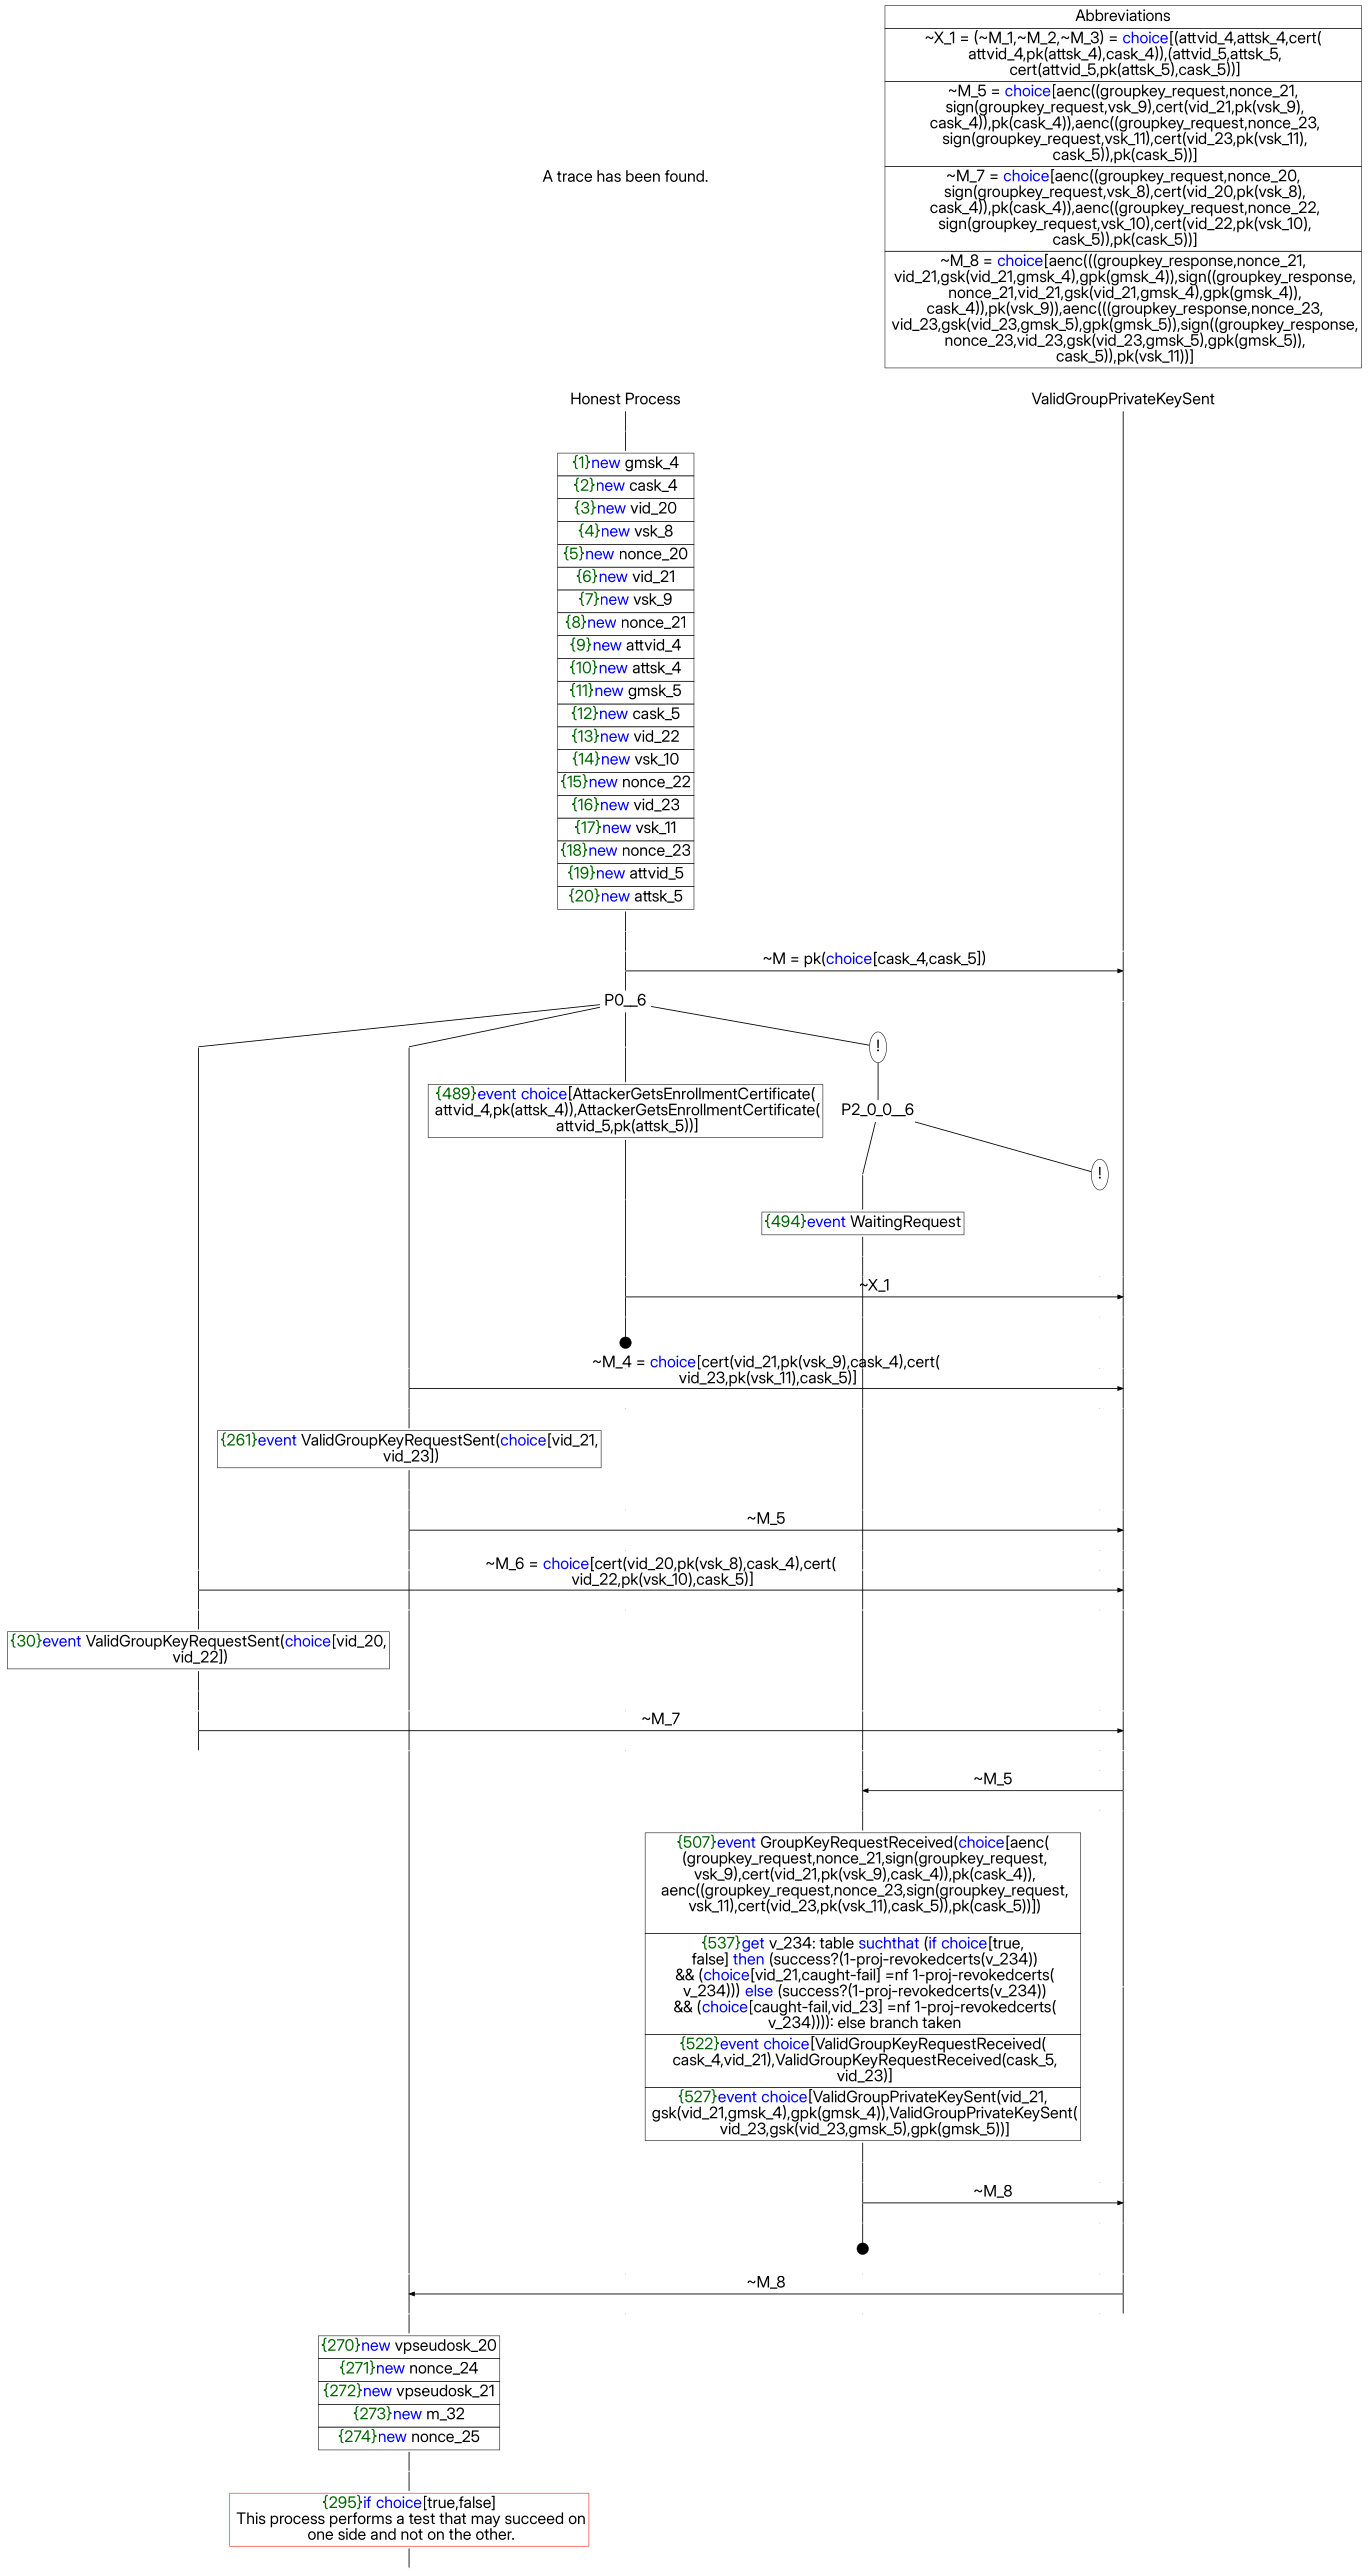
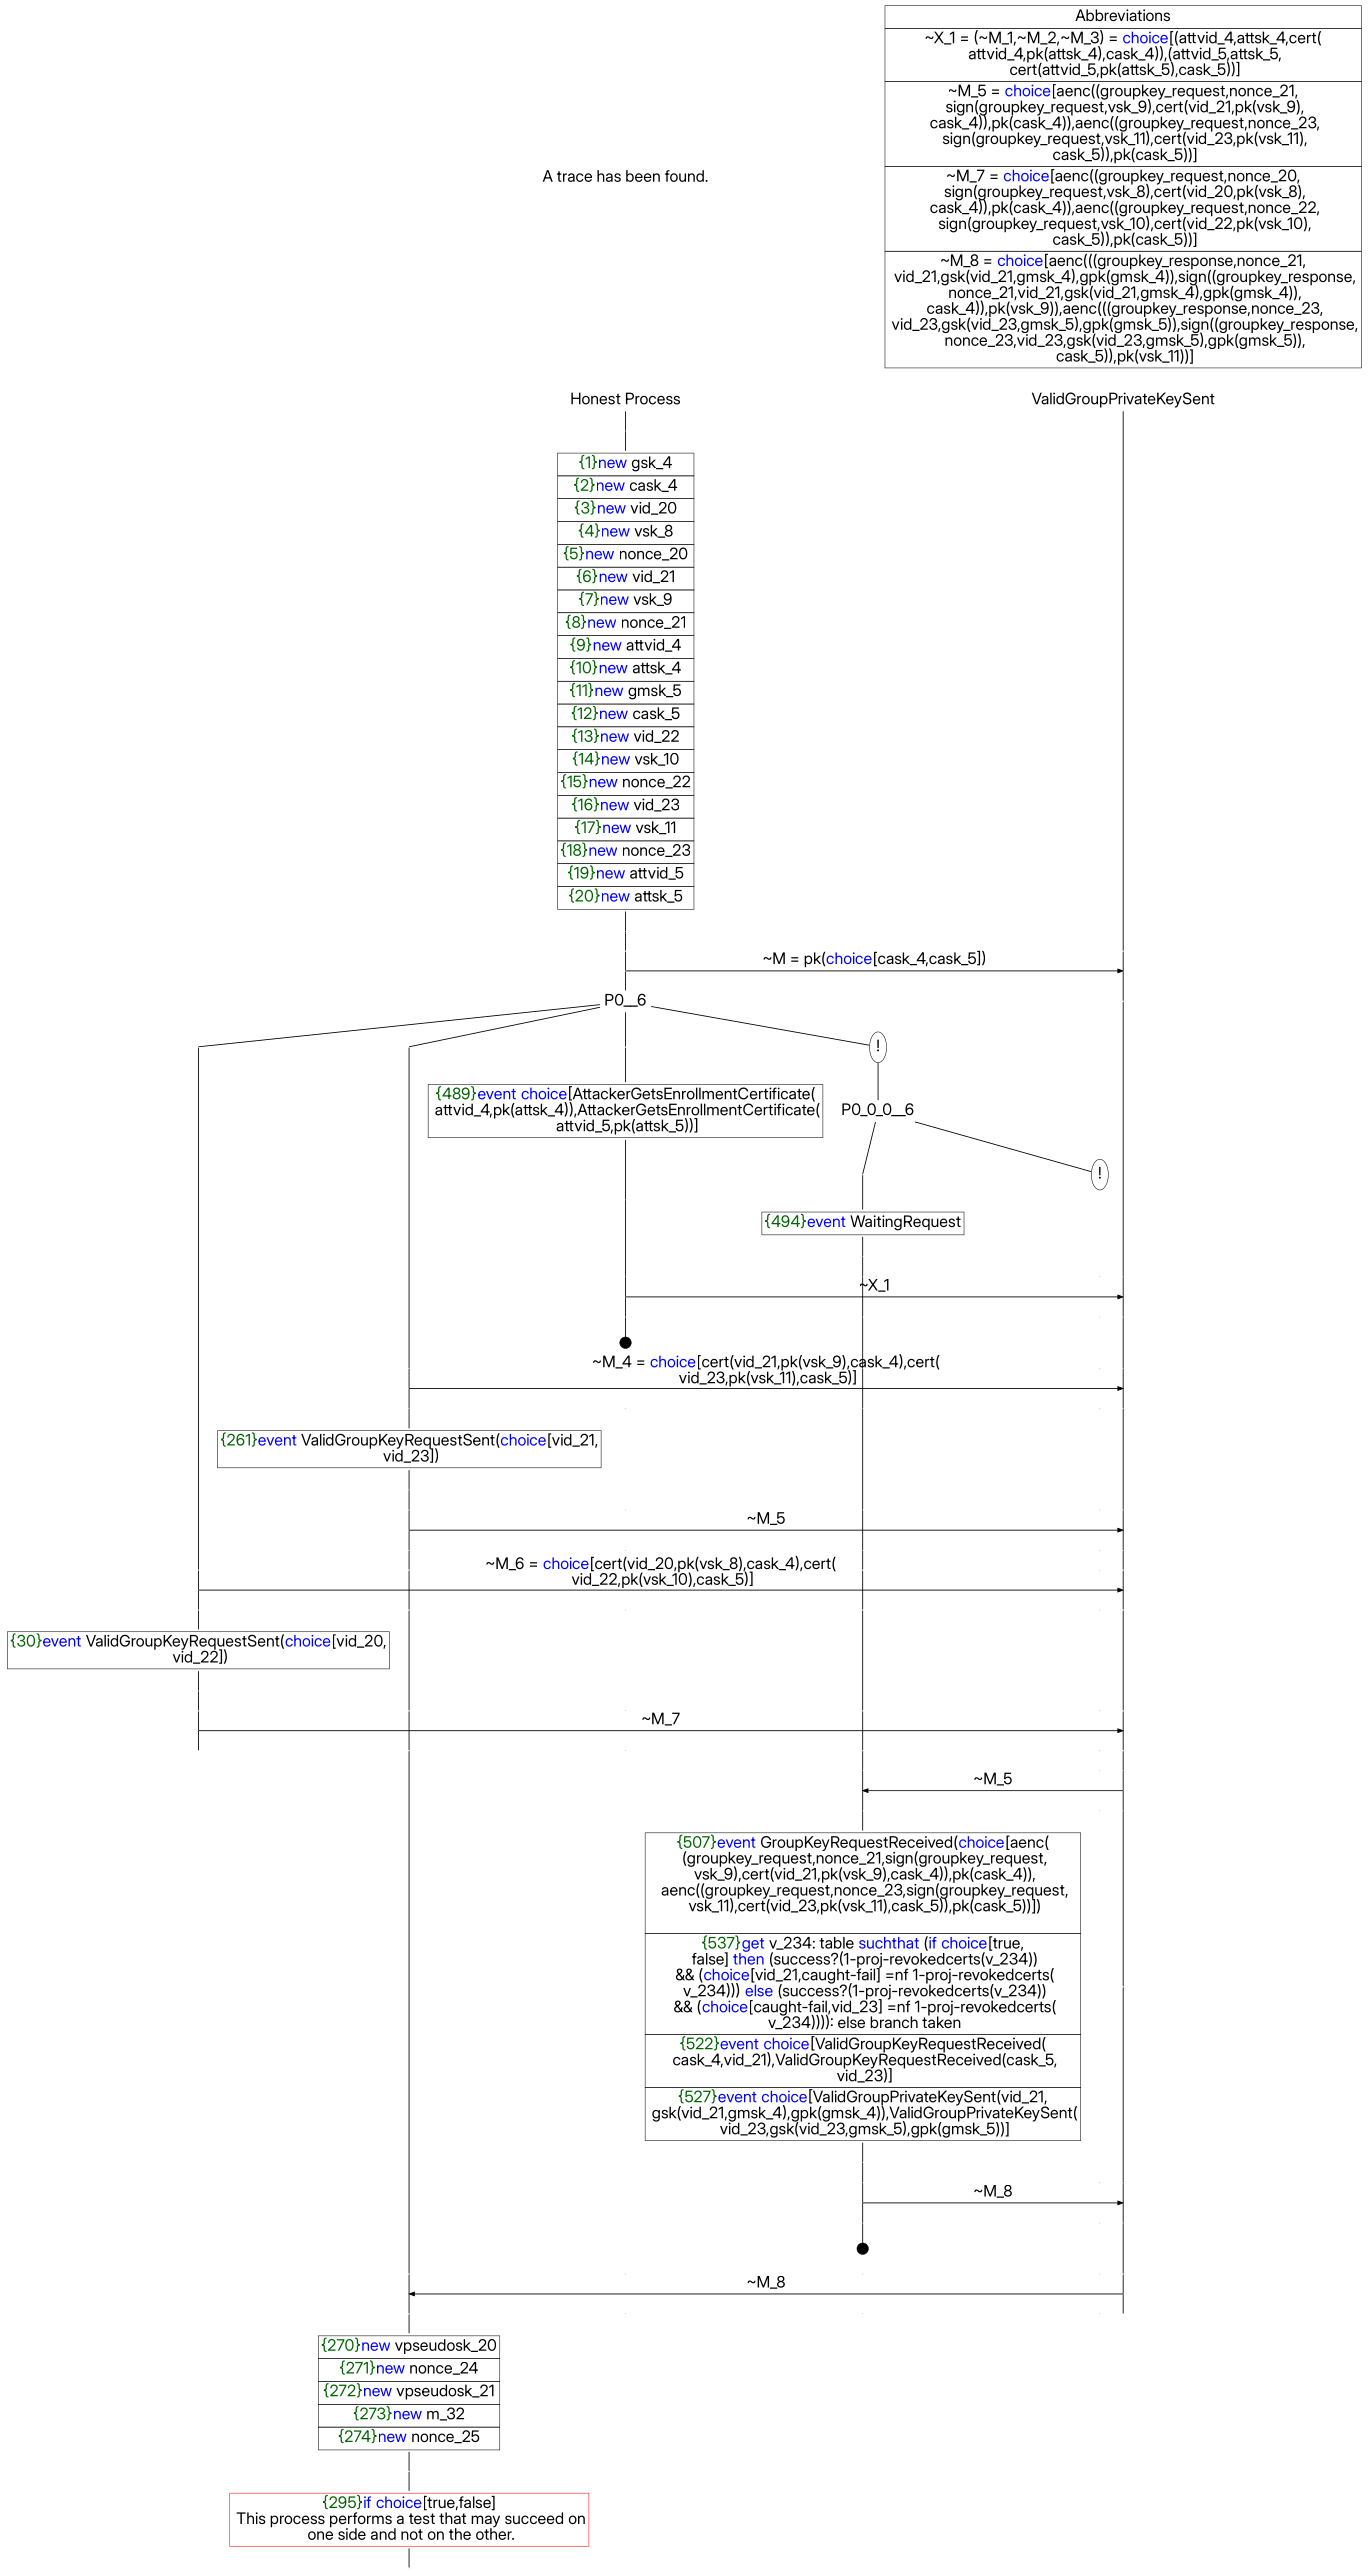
(652, 463) -> (652, 463)
(878, 1111) -> (878, 1111)
